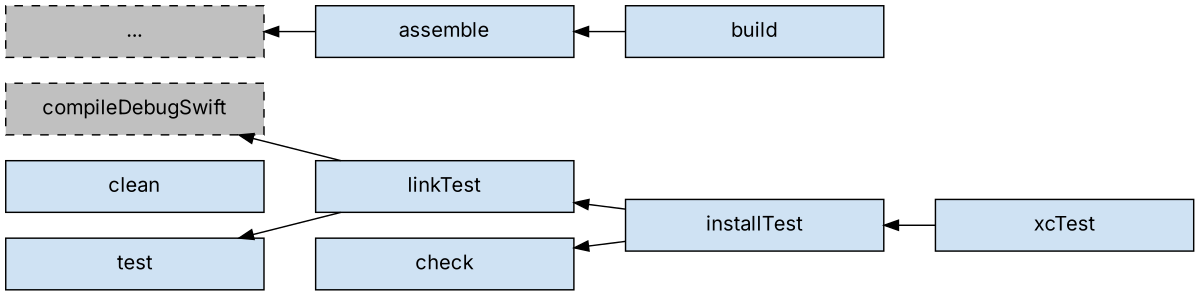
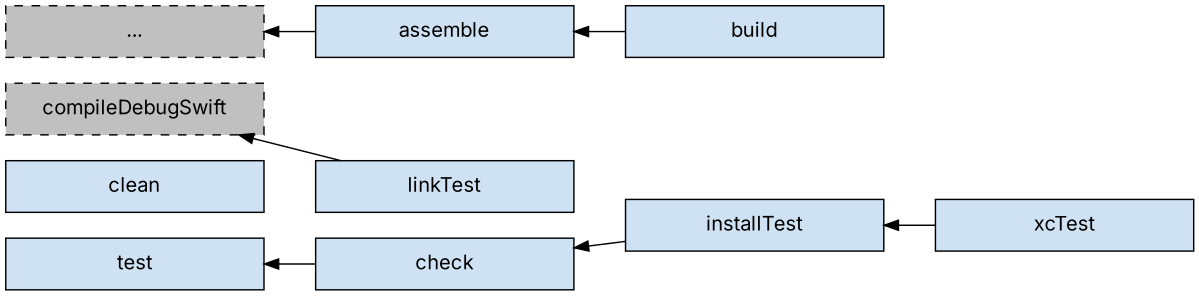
(607, 207) -> none
(297, 223) -> (297, 264)
